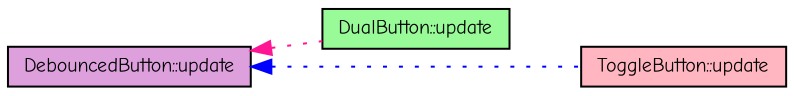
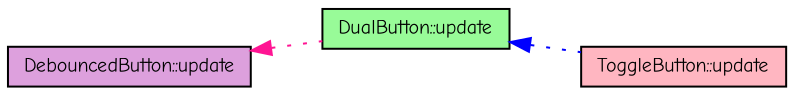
(426, 67) -> (556, 49)
